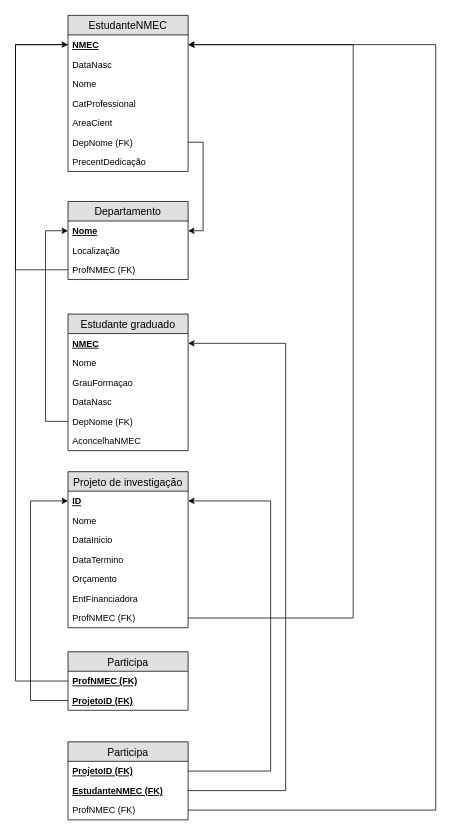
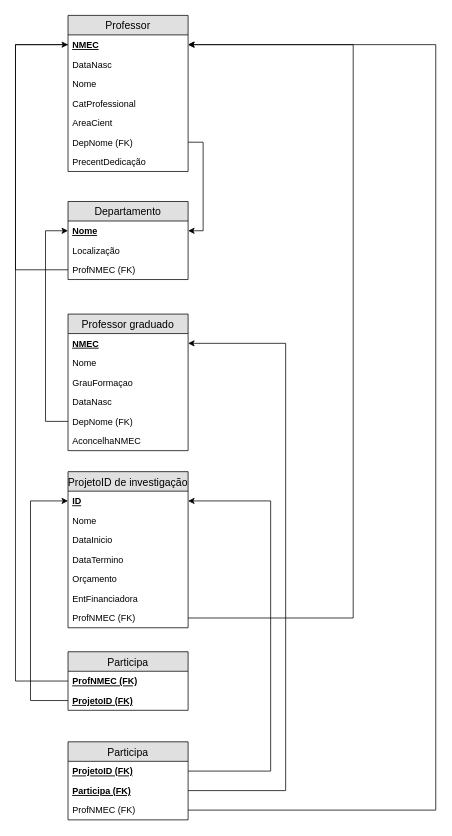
(128, 26) -> (128, 26)
(128, 324) -> (128, 324)
(128, 482) -> (128, 482)
(116, 791) -> (104, 791)
